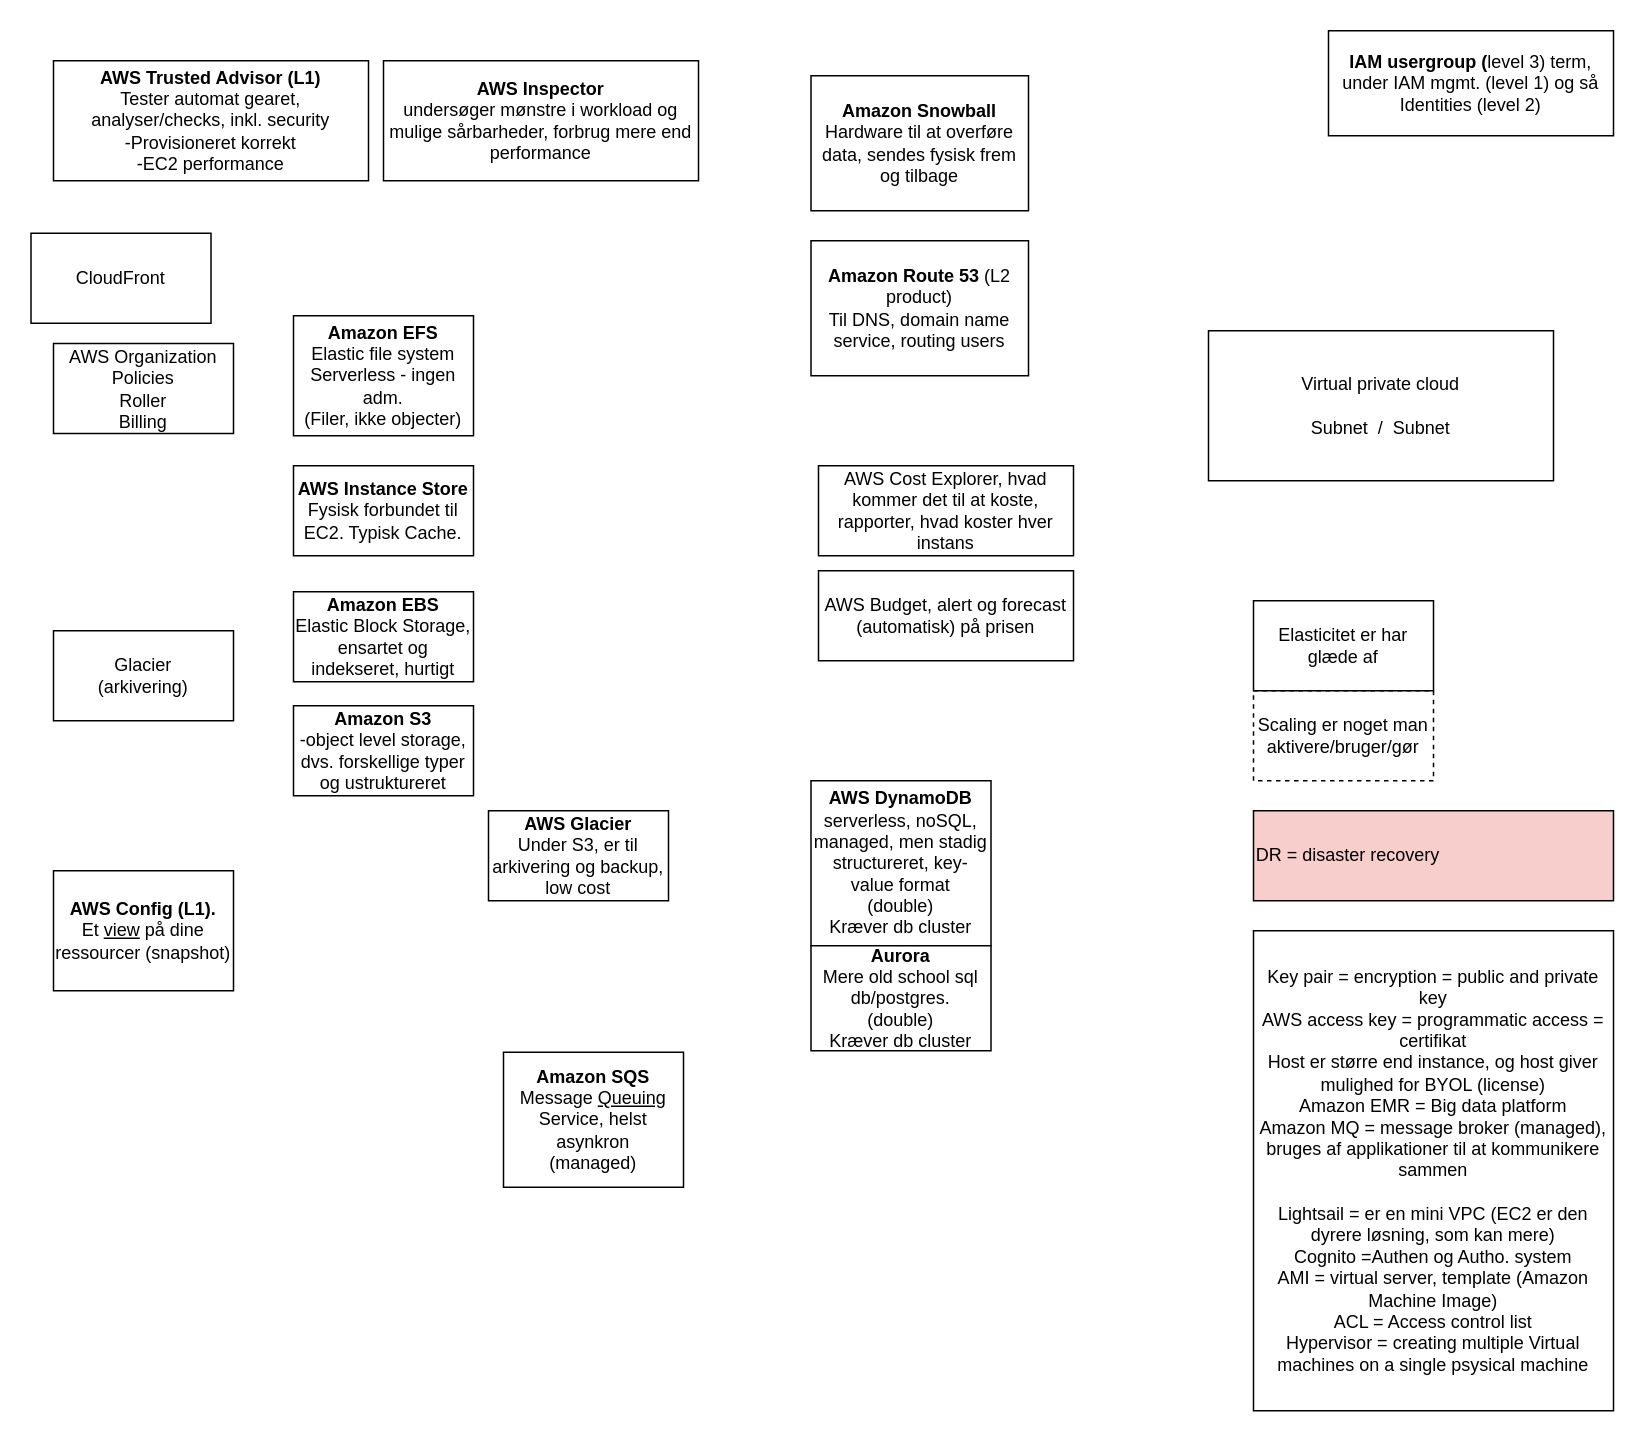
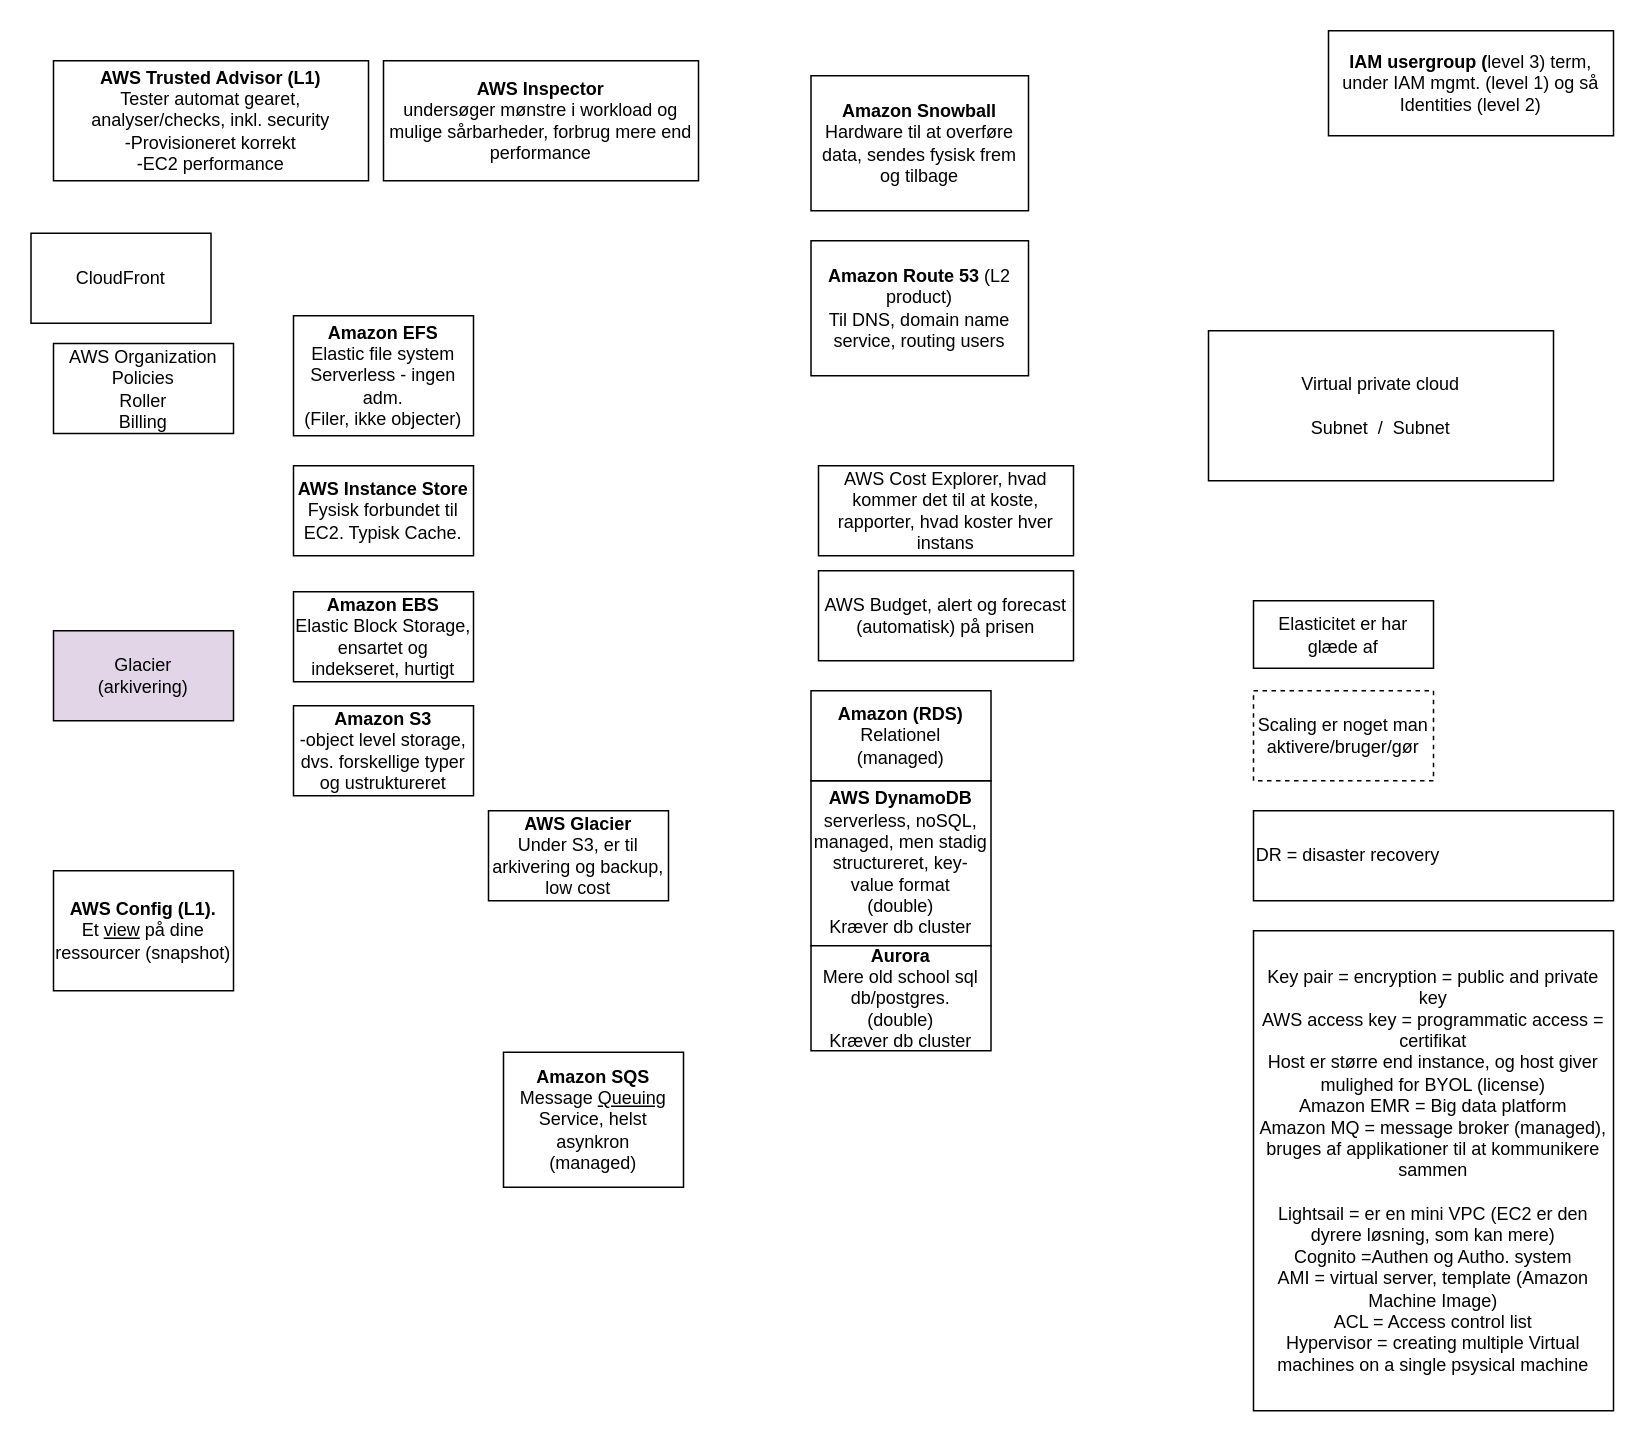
(1343, 646) -> (1343, 635)
(143, 676) -> (143, 676)
none -> (901, 736)
(1433, 856) -> (1433, 856)
